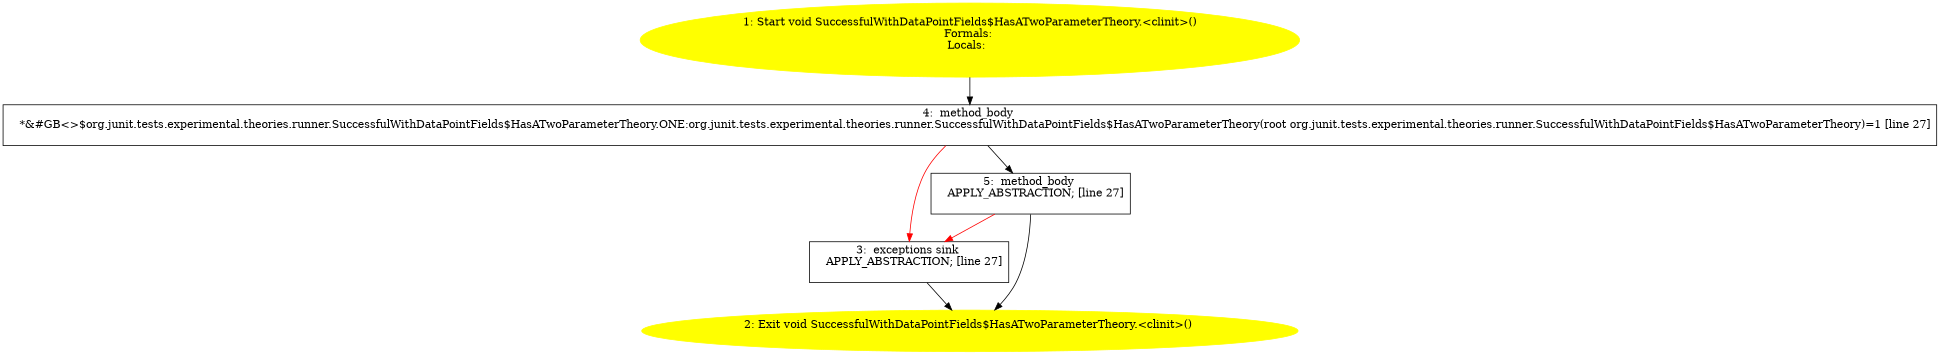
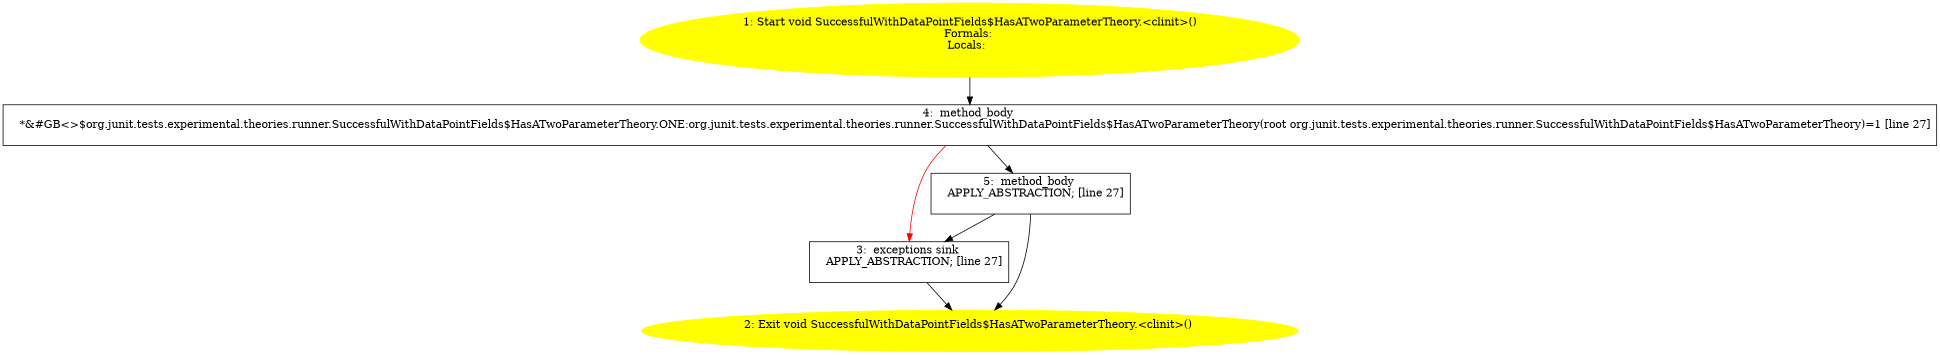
(973, 226) -> (973, 226)
